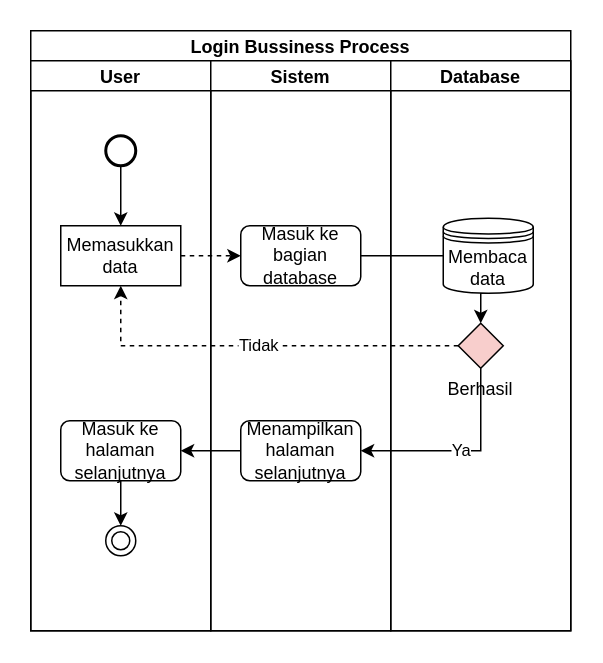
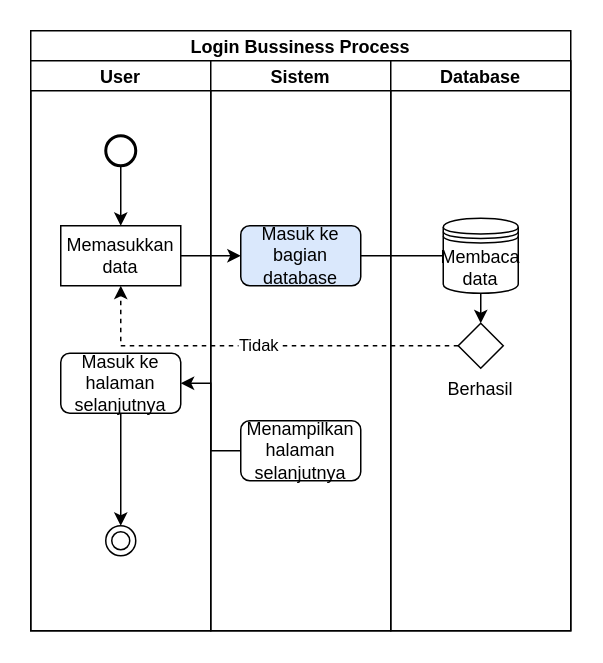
(205, 256) -> (205, 256)
(301, 256) -> (301, 256)
(488, 256) -> (481, 256)
(481, 346) -> (481, 346)
(121, 451) -> (121, 383)
(467, 451) -> none
